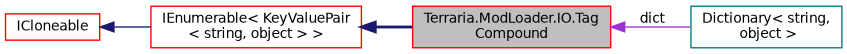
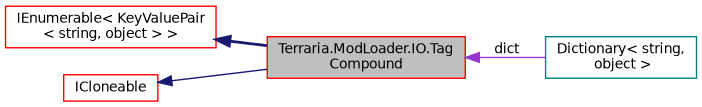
(133, 27) -> (219, 75)
